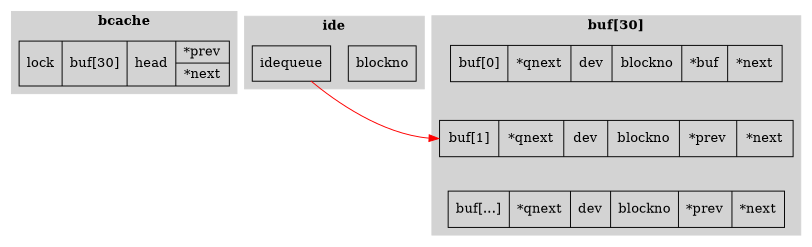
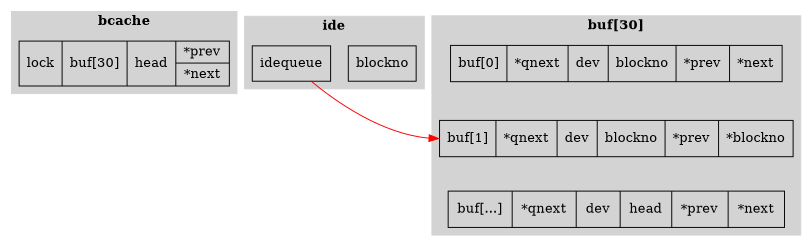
(705, 63) -> (703, 63)
(765, 138) -> (756, 138)
(645, 209) -> (646, 209)
